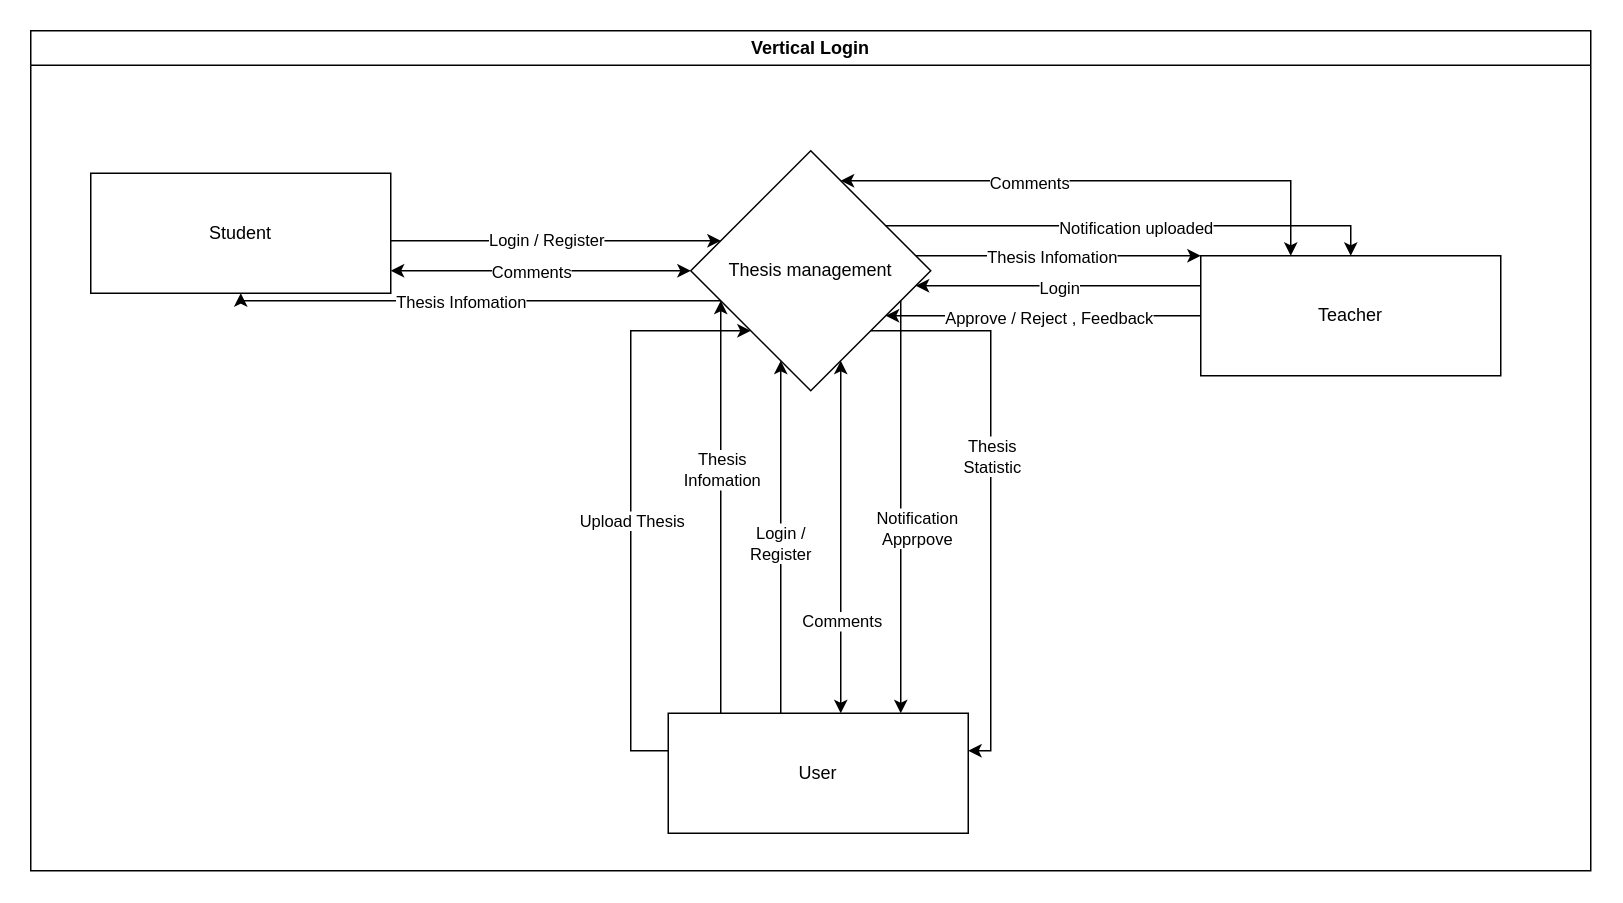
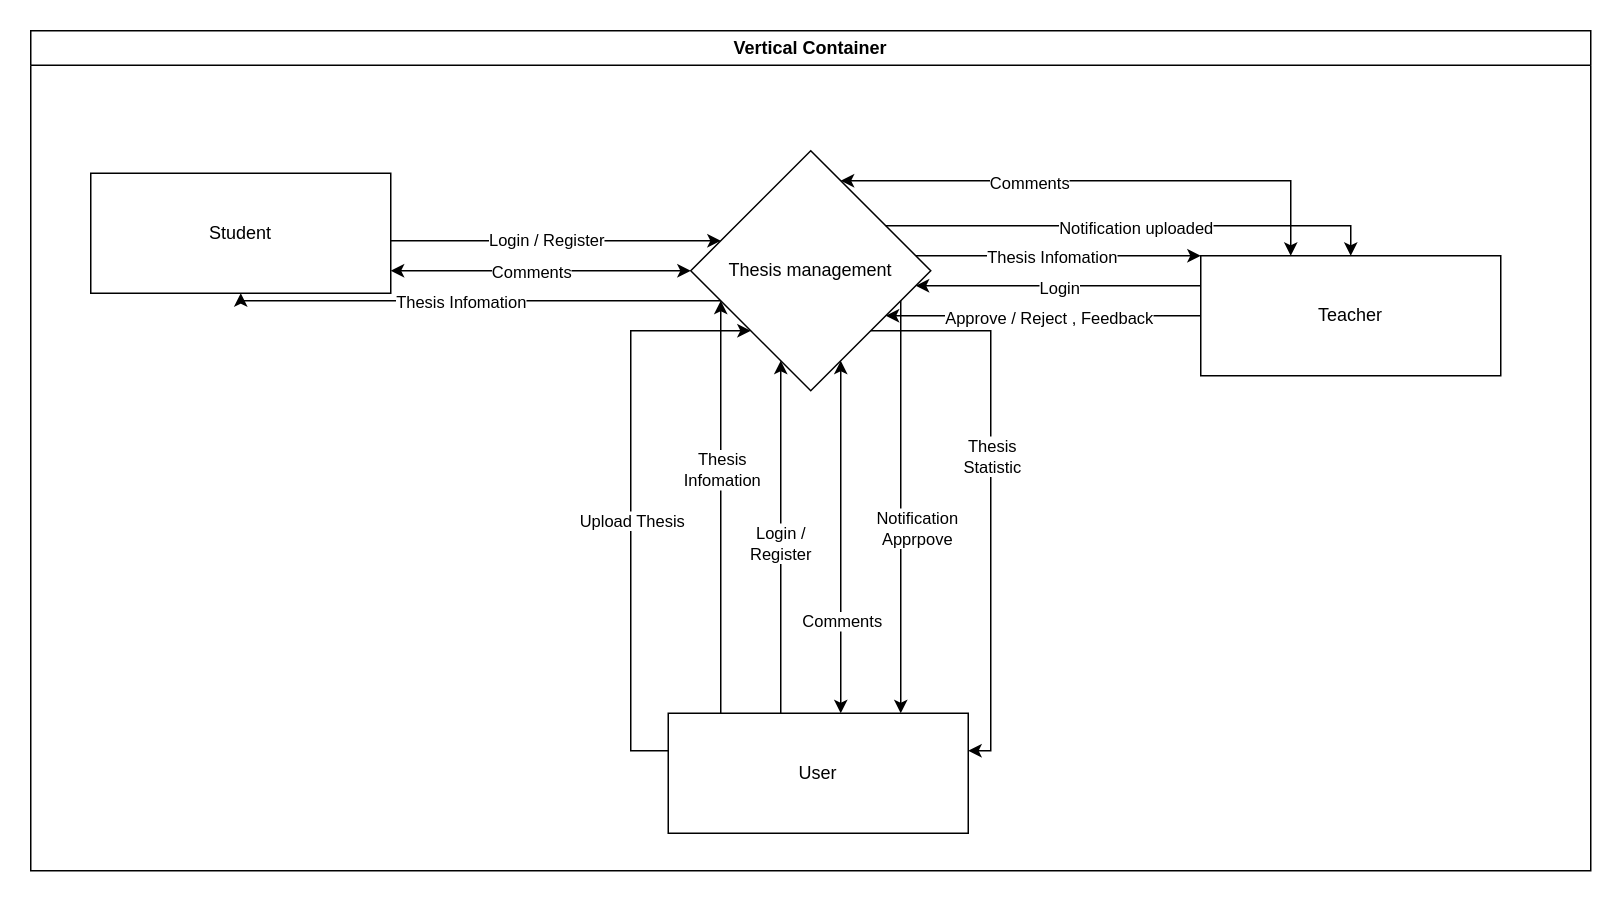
(811, 49) -> (811, 49)
